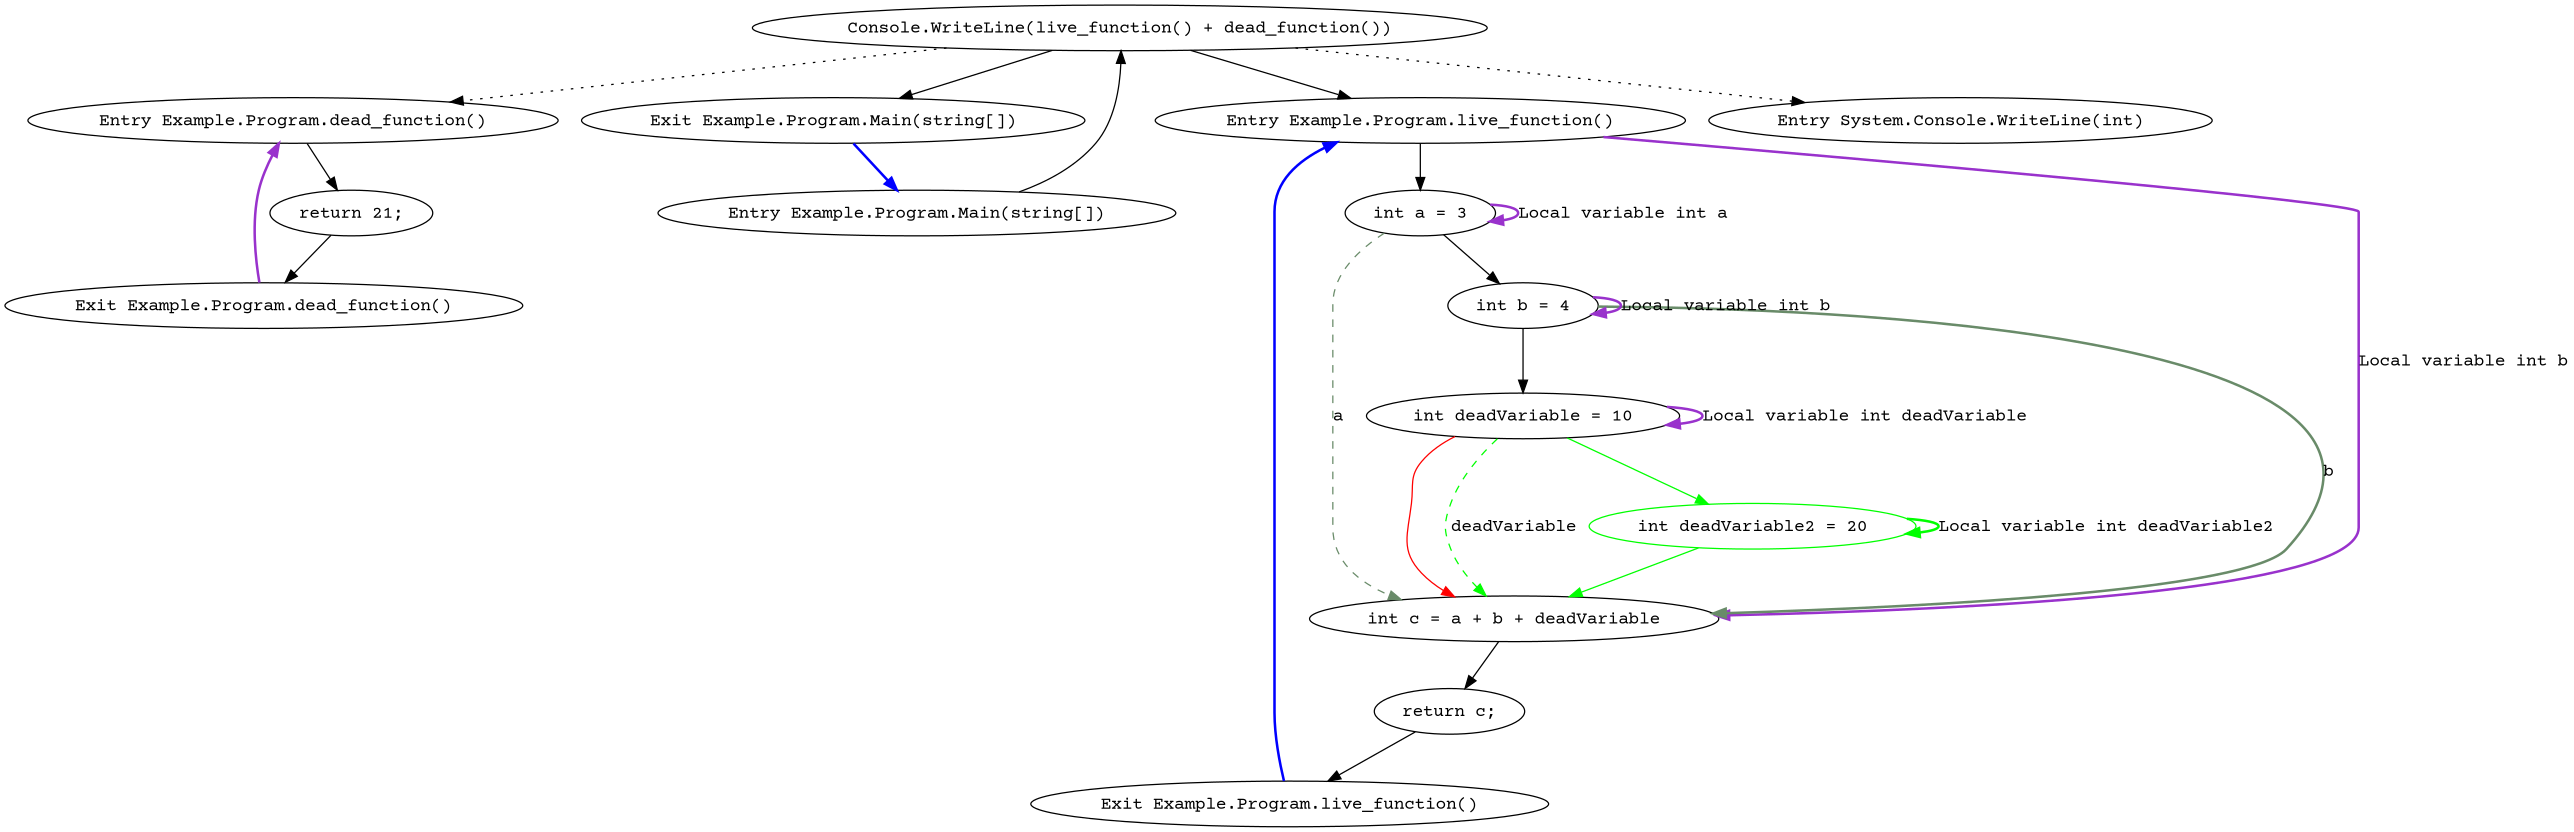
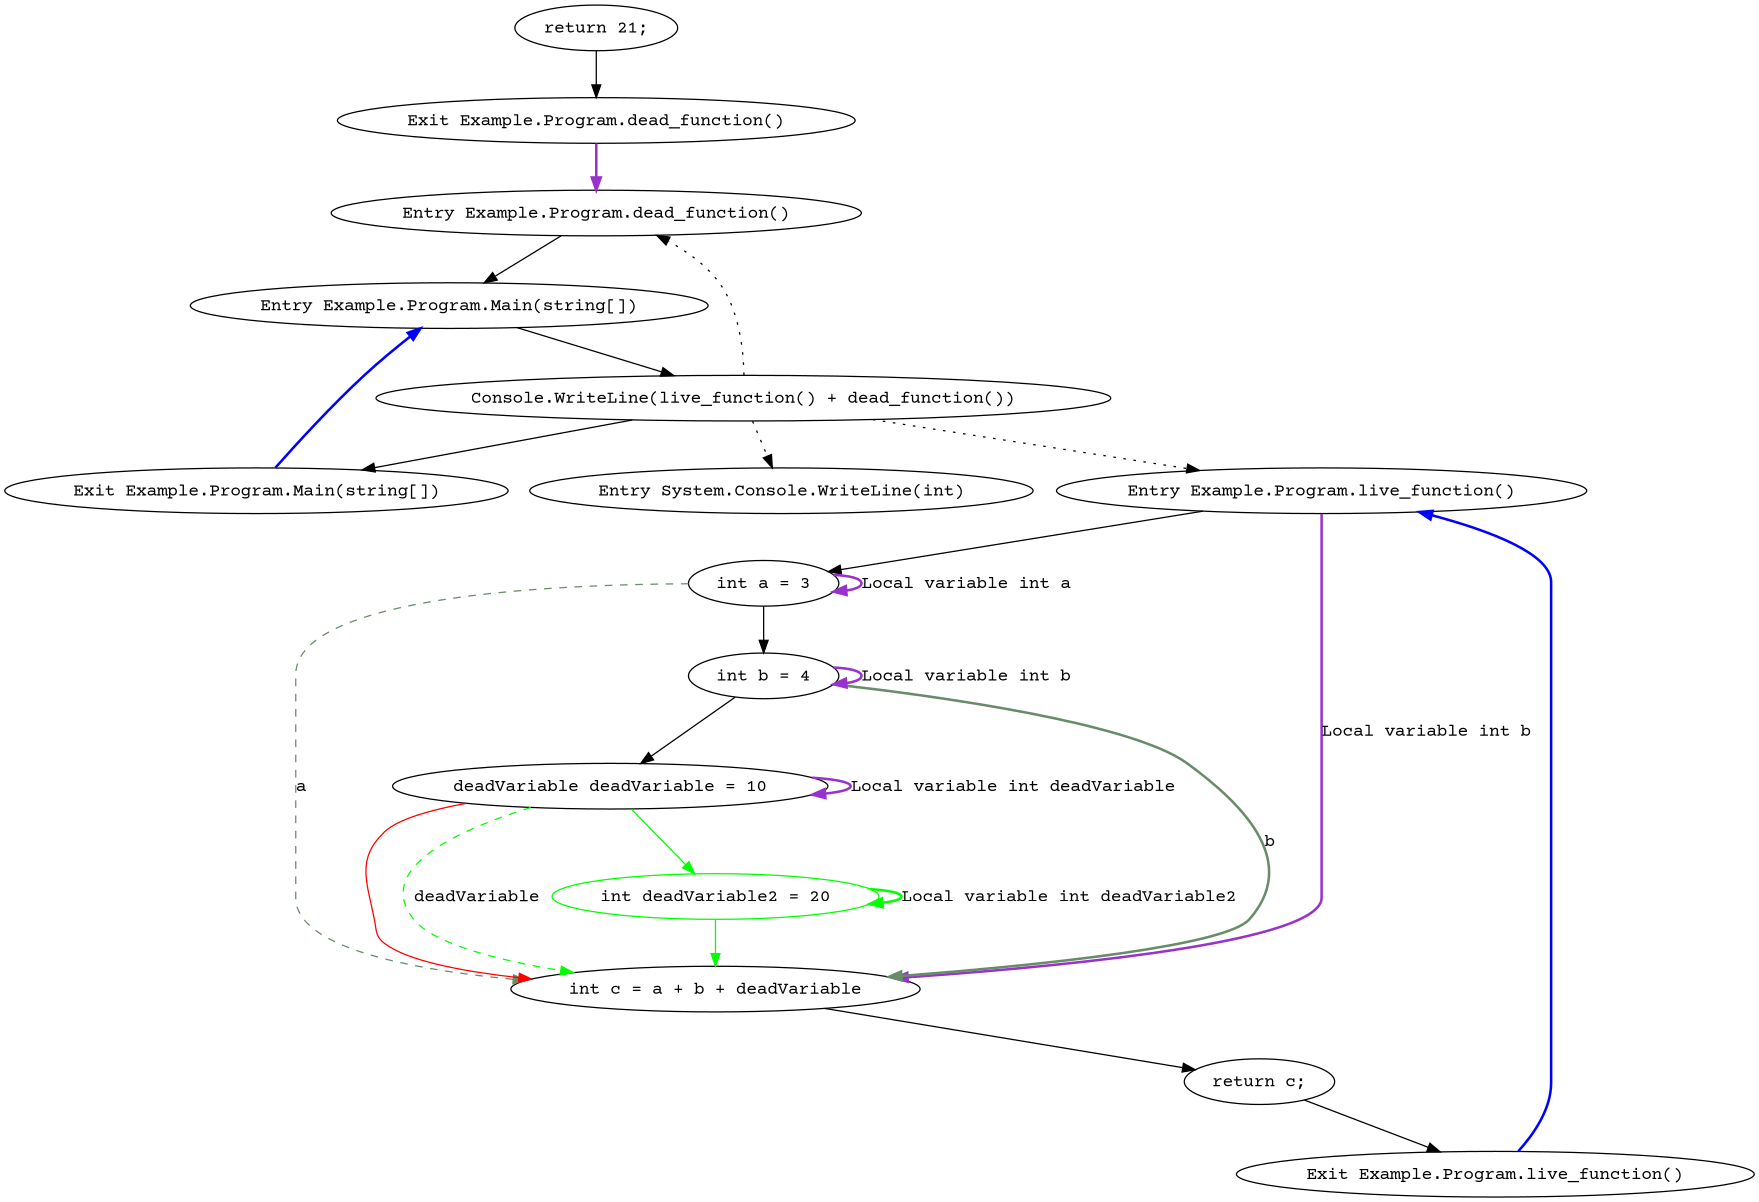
(1264, 73) -> (1030, 444)
(319, 161) -> (528, 256)
(1523, 416) -> (610, 786)
